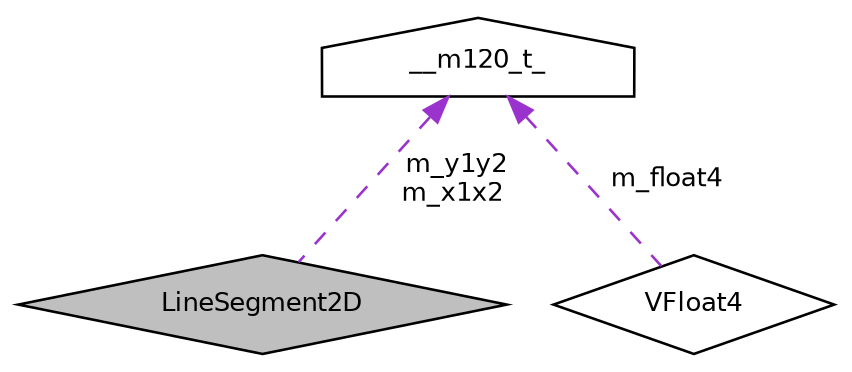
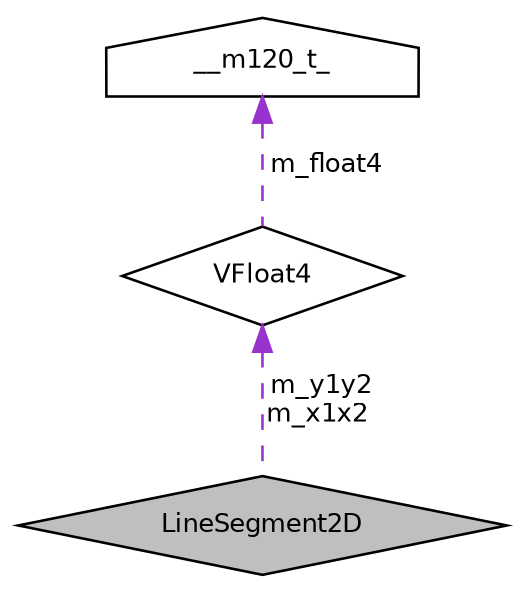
(364, 190) -> (262, 414)
